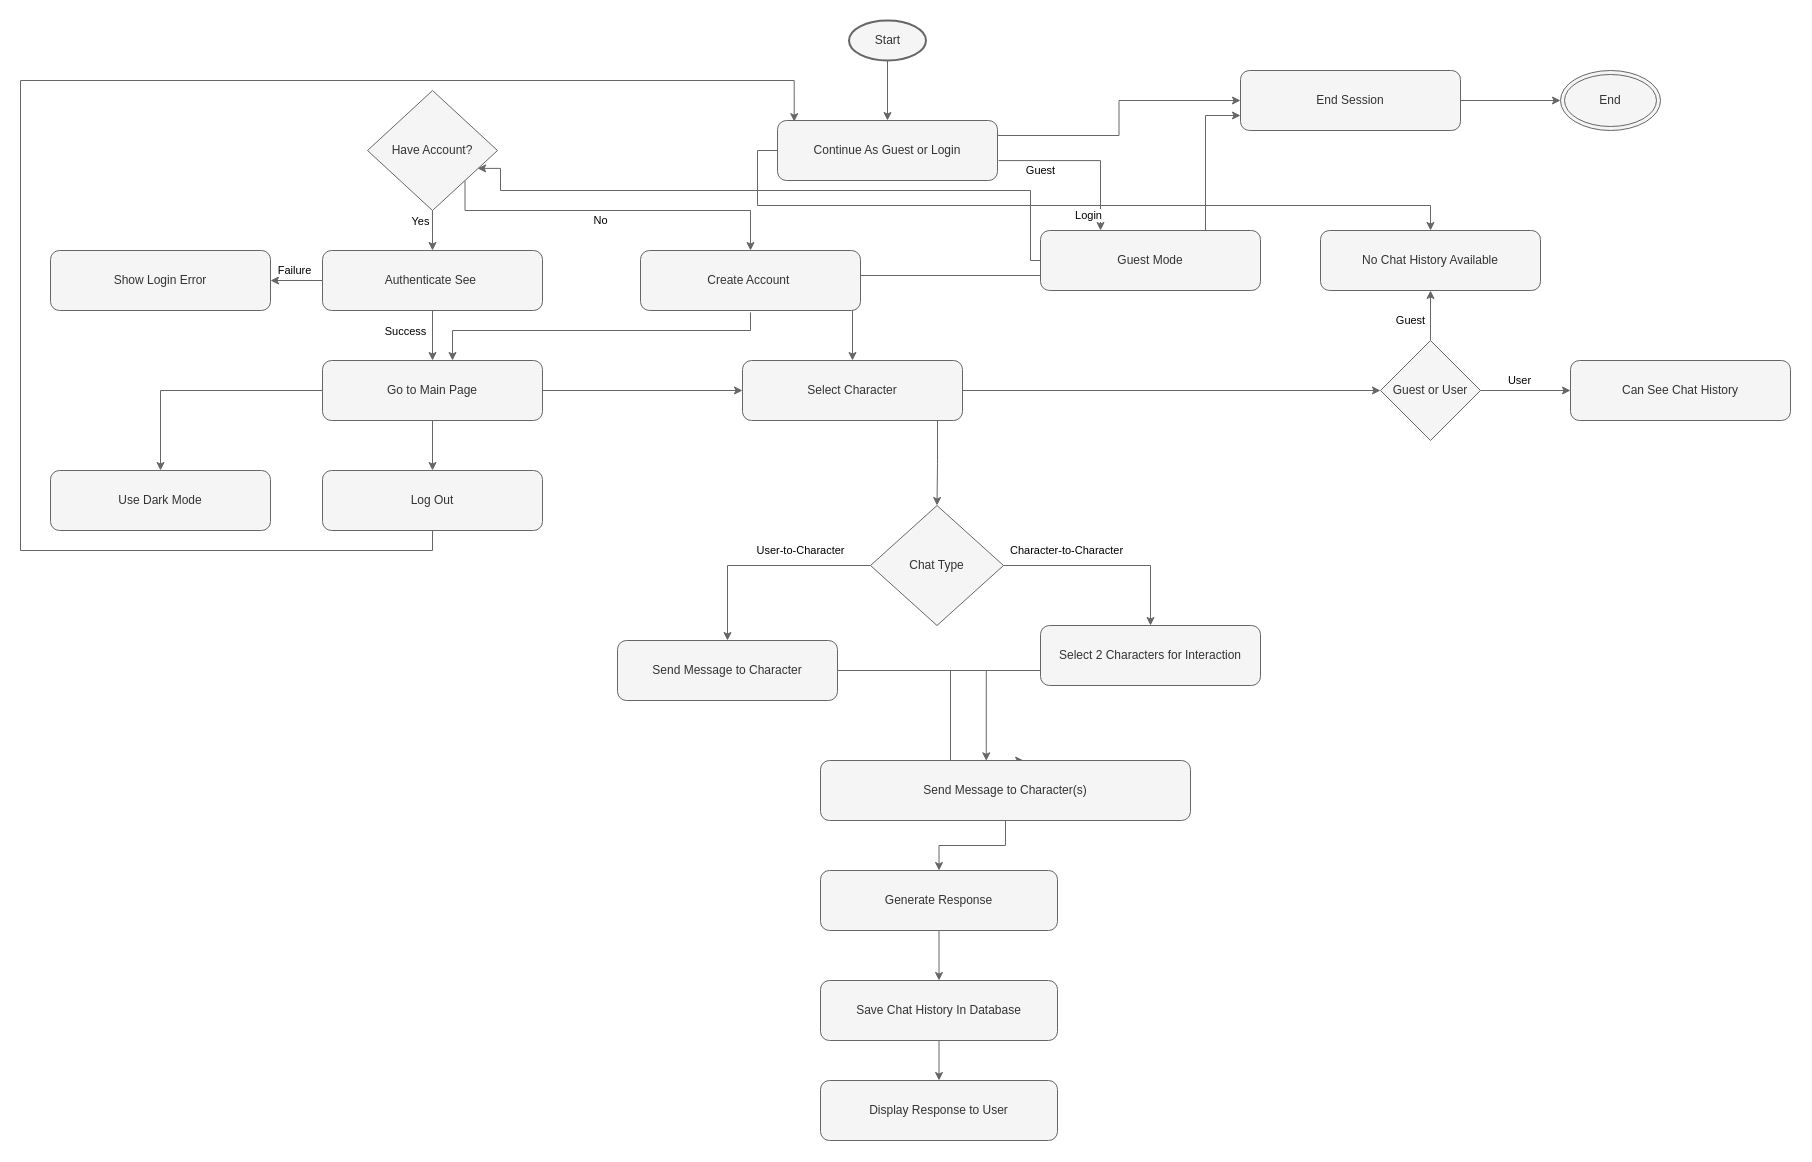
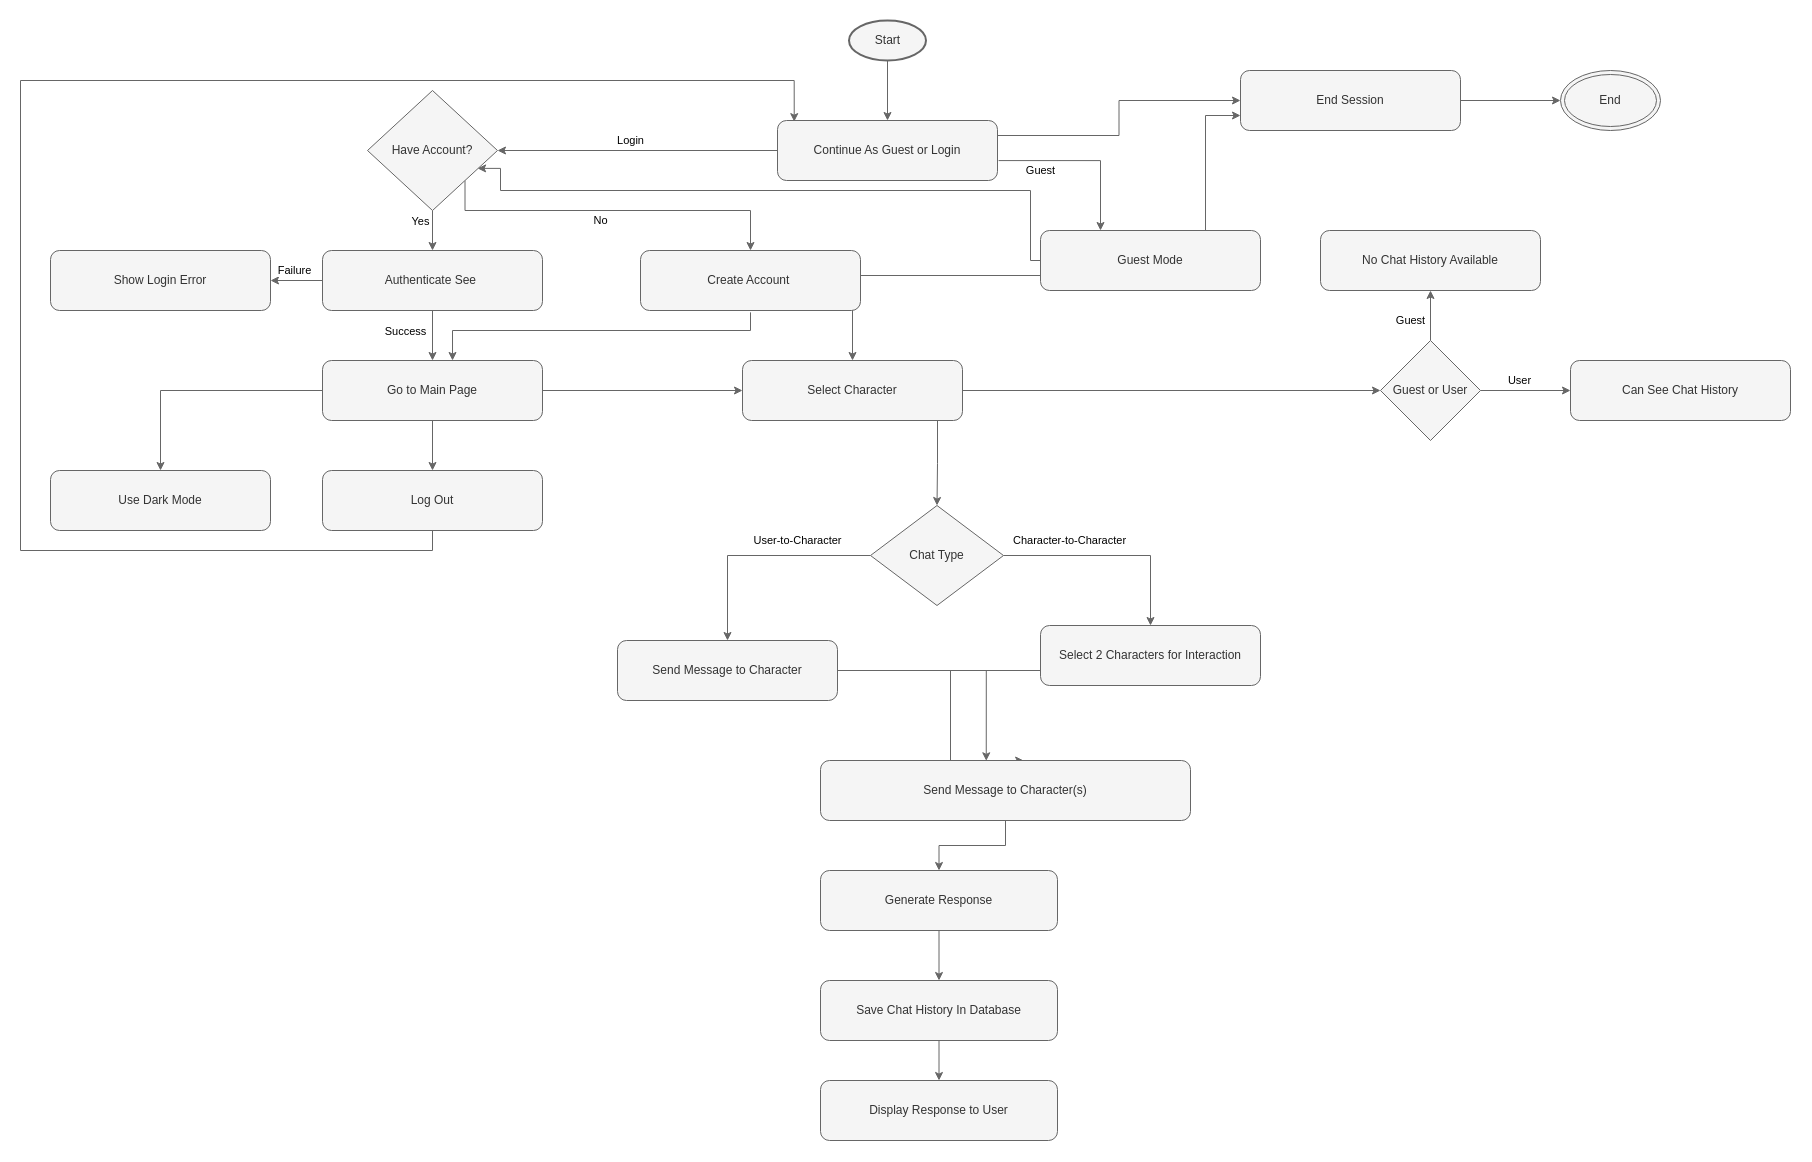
(1075, 206) -> (632, 151)
(937, 566) -> (937, 556)
